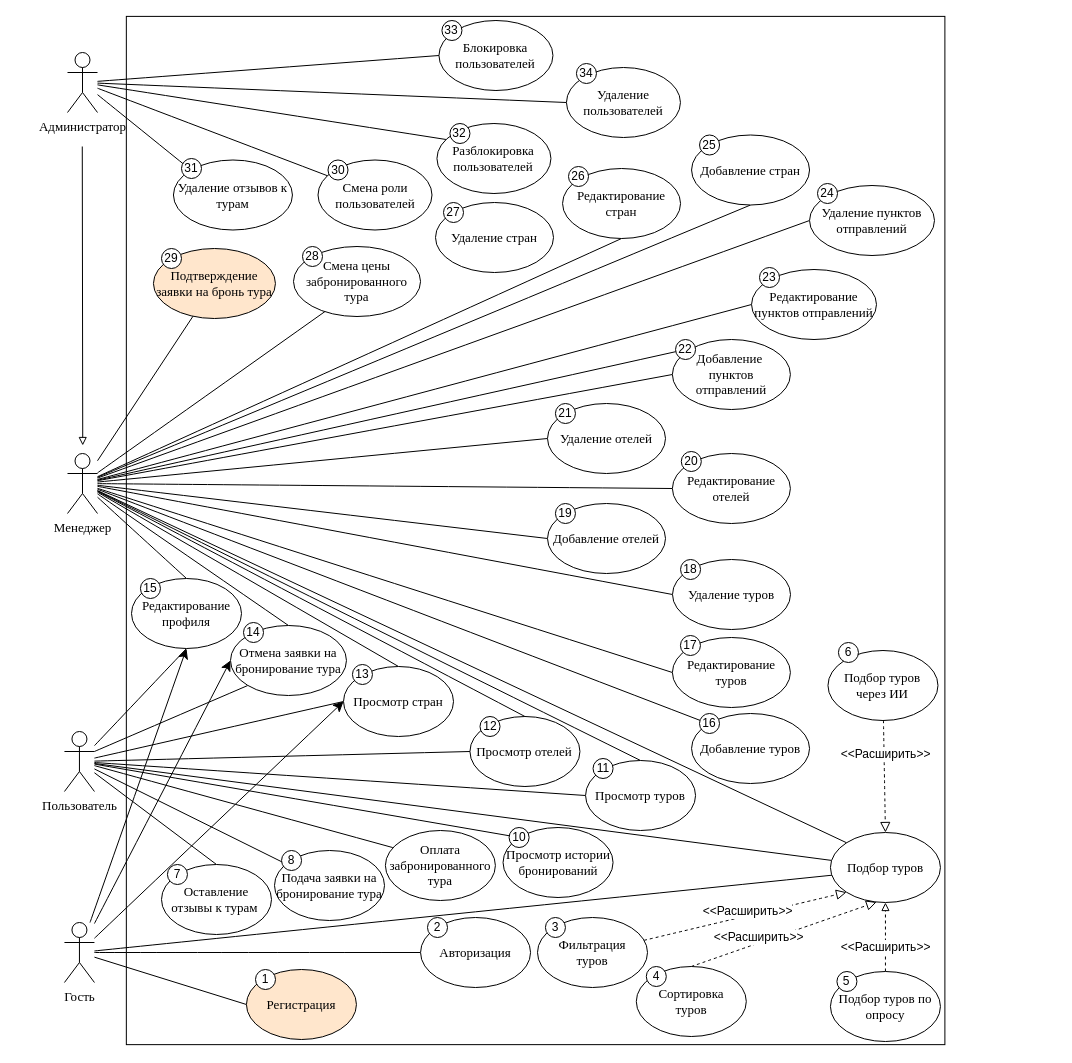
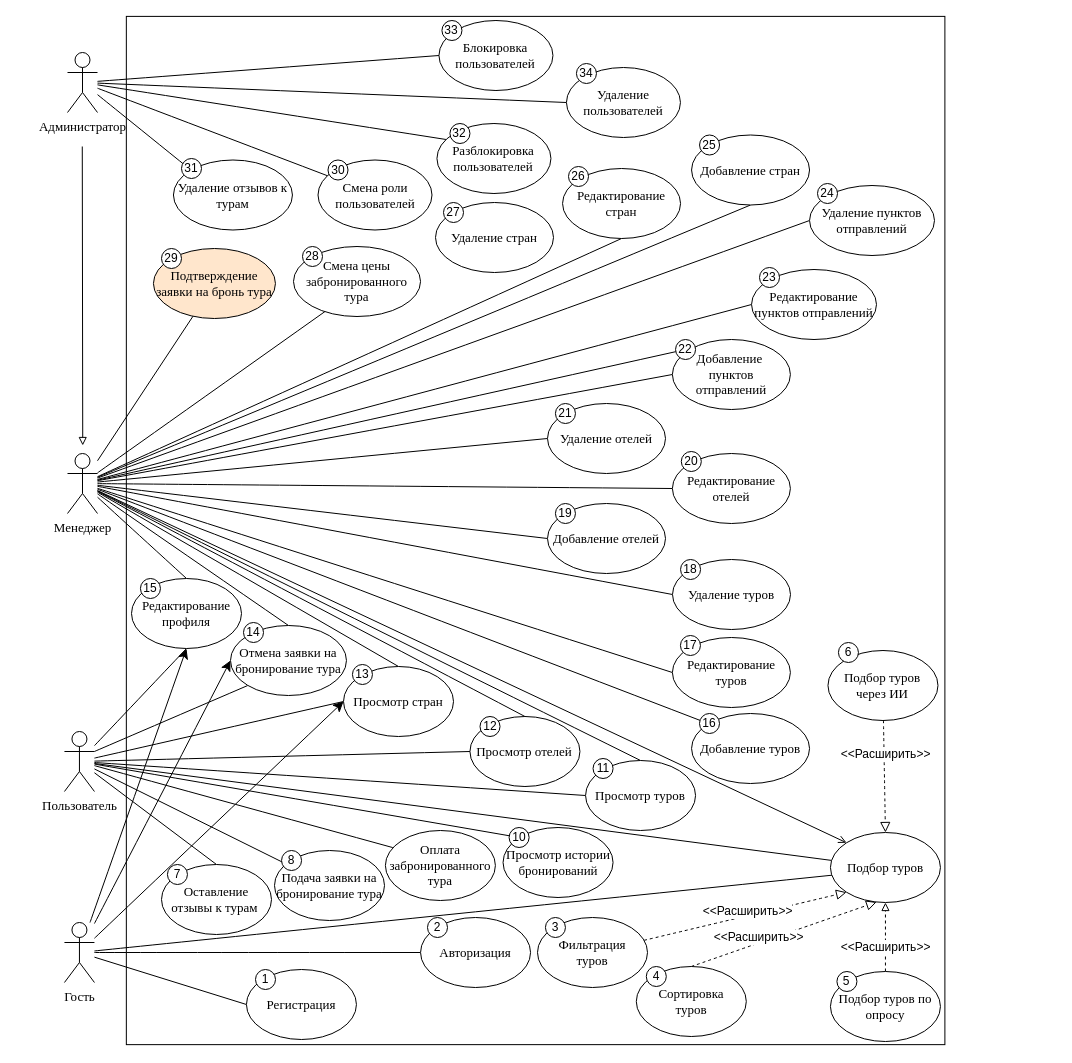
(842, 841) -> (842, 841)
(301, 1005) -> (301, 1005)
